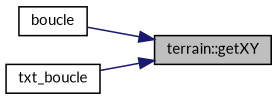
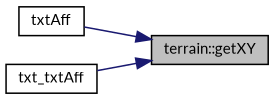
(53, 21) -> (52, 21)
(53, 79) -> (52, 79)
